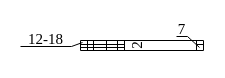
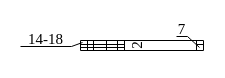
(46, 39) -> (46, 39)
